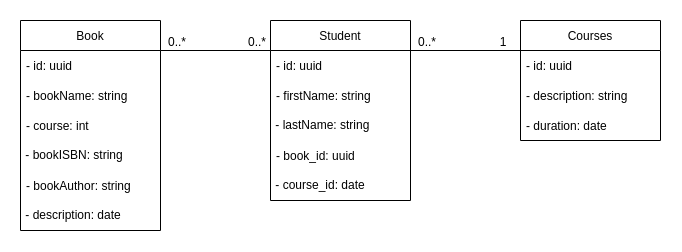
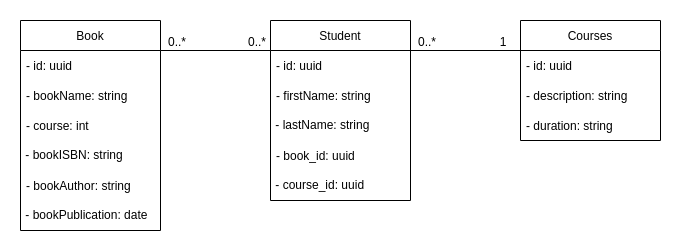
(574, 126) -> (579, 126)
(323, 186) -> (322, 186)
(79, 216) -> (90, 216)
